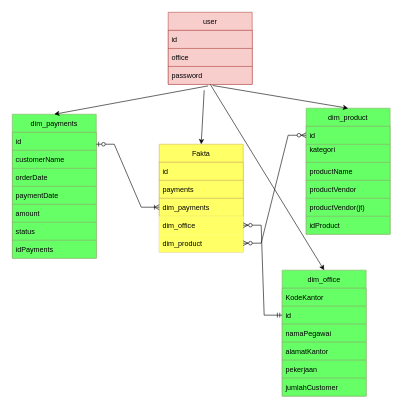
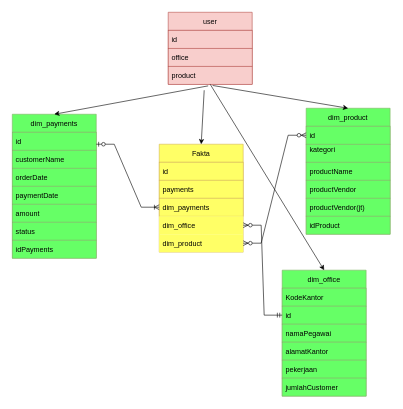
(188, 76) -> (186, 76)
